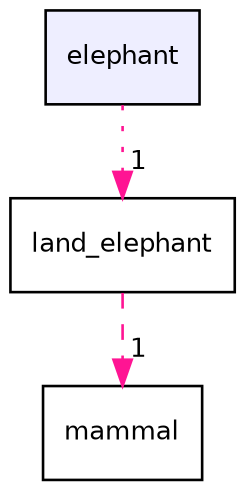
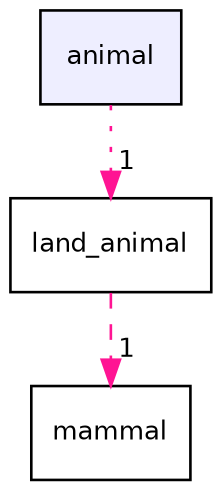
(123, 57) -> (111, 57)
(123, 245) -> (111, 245)
